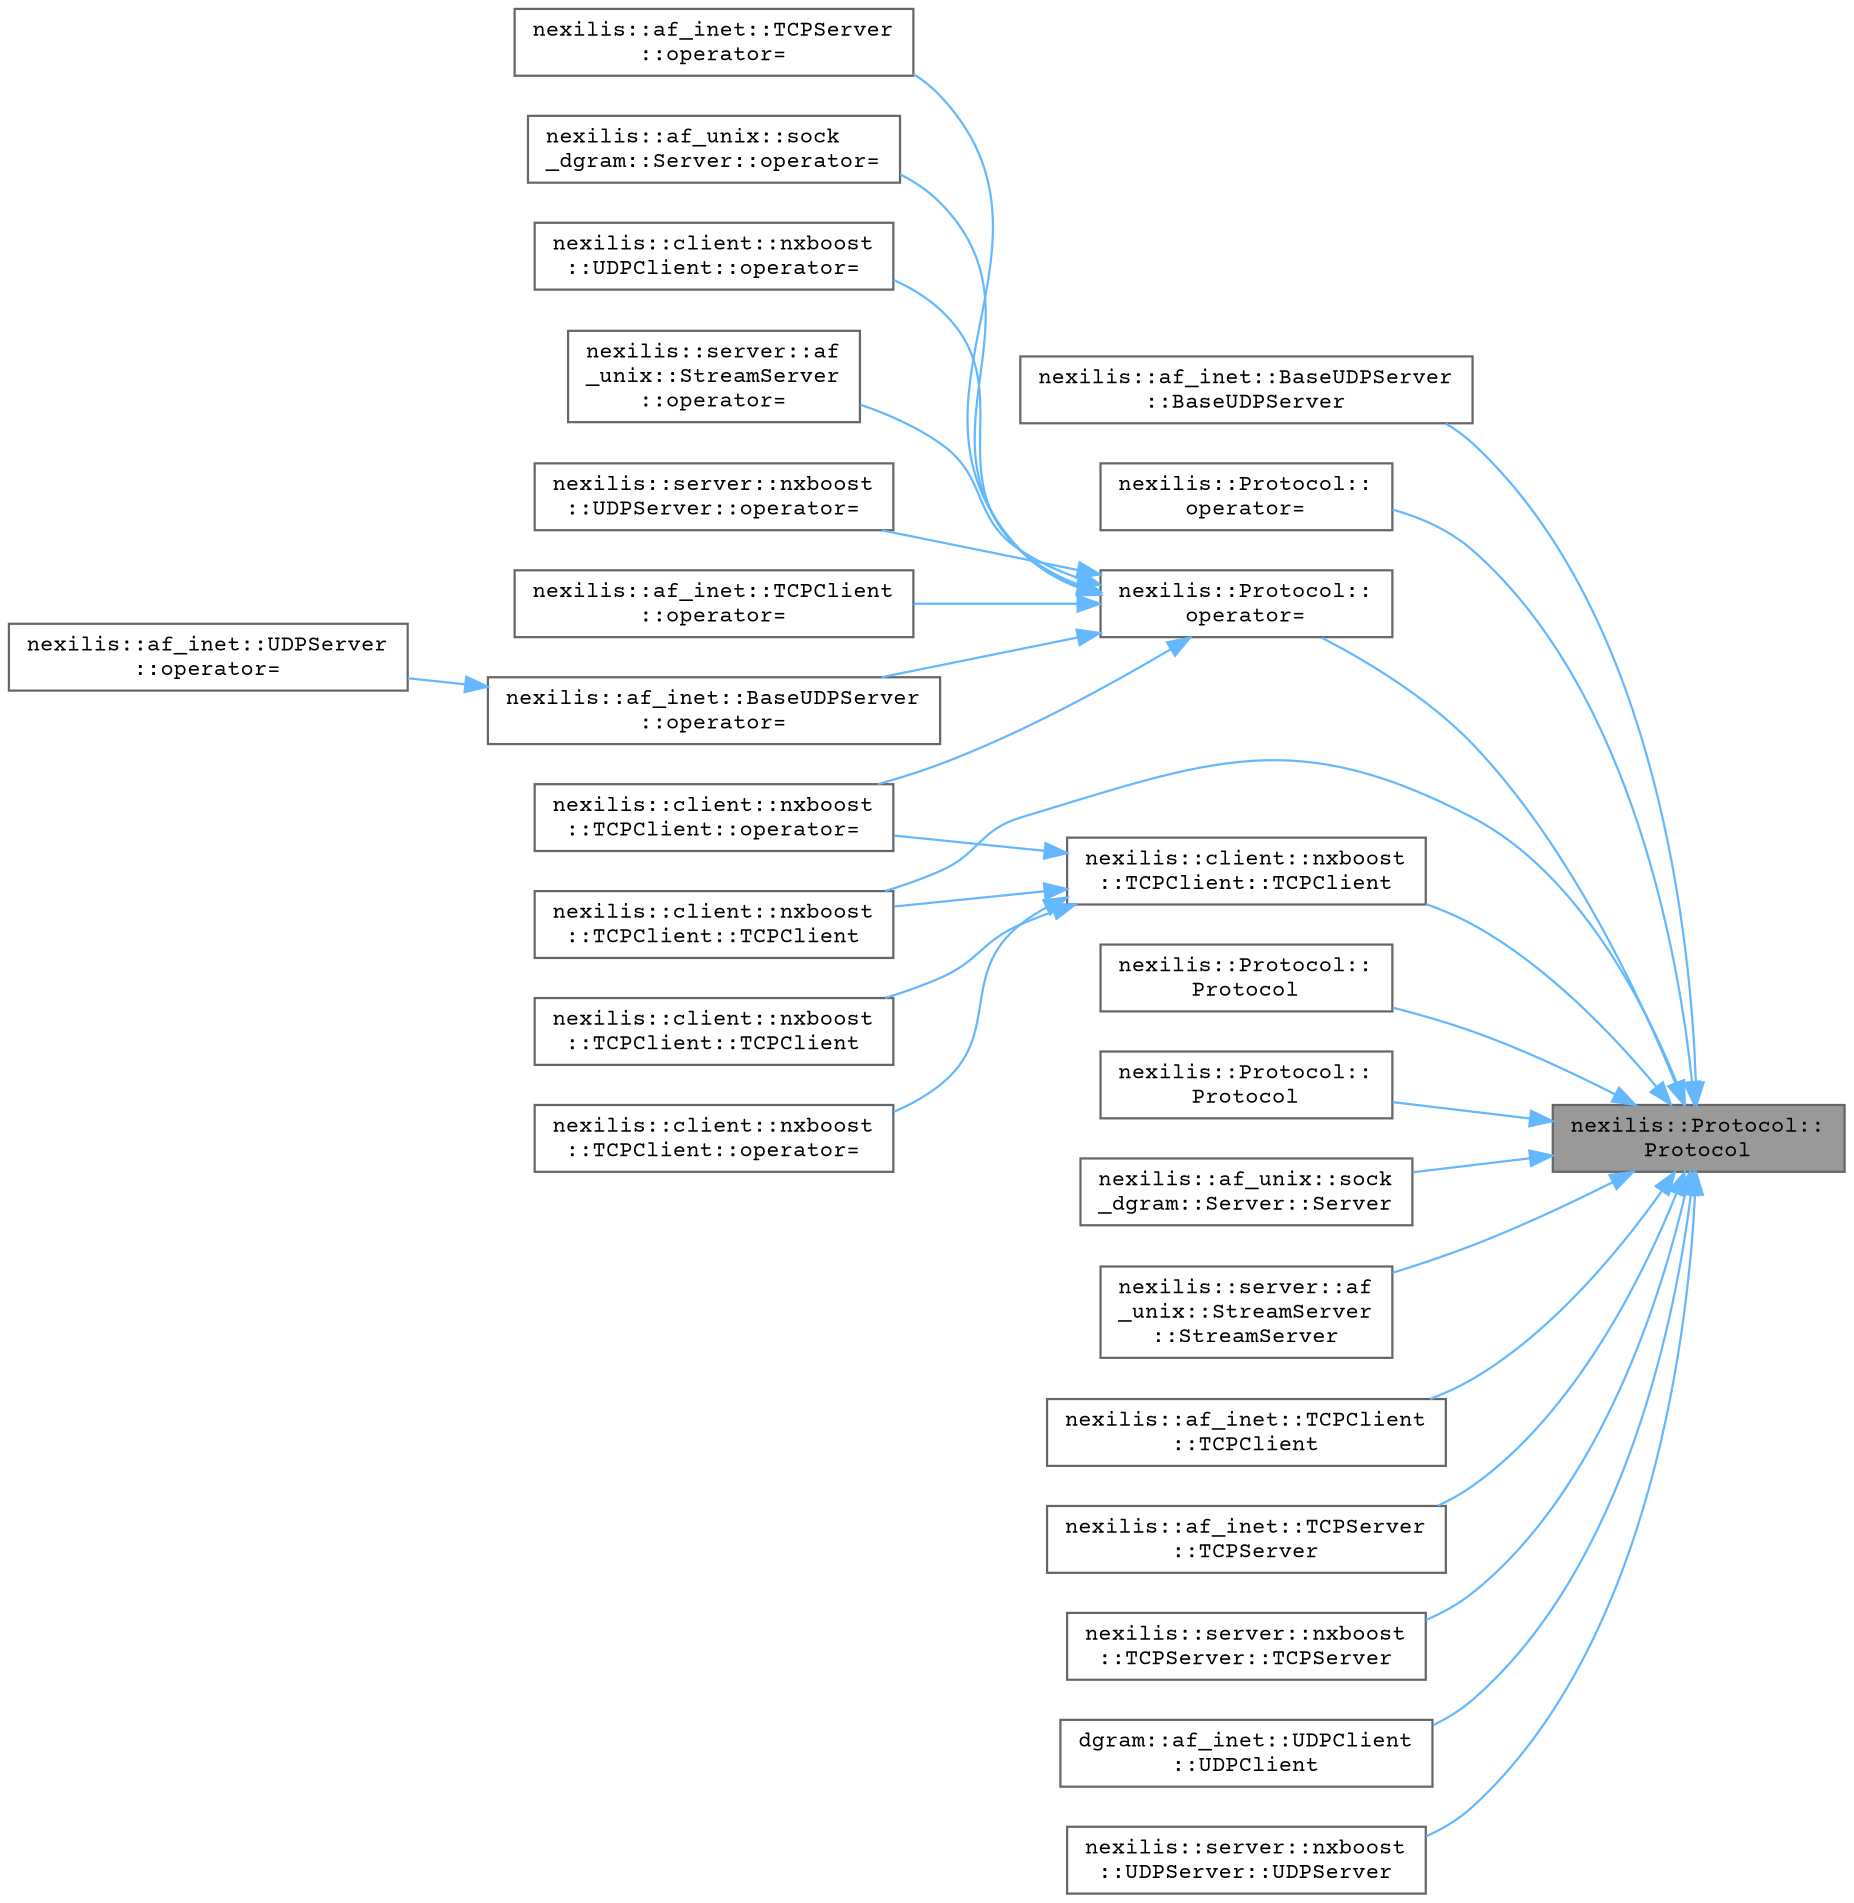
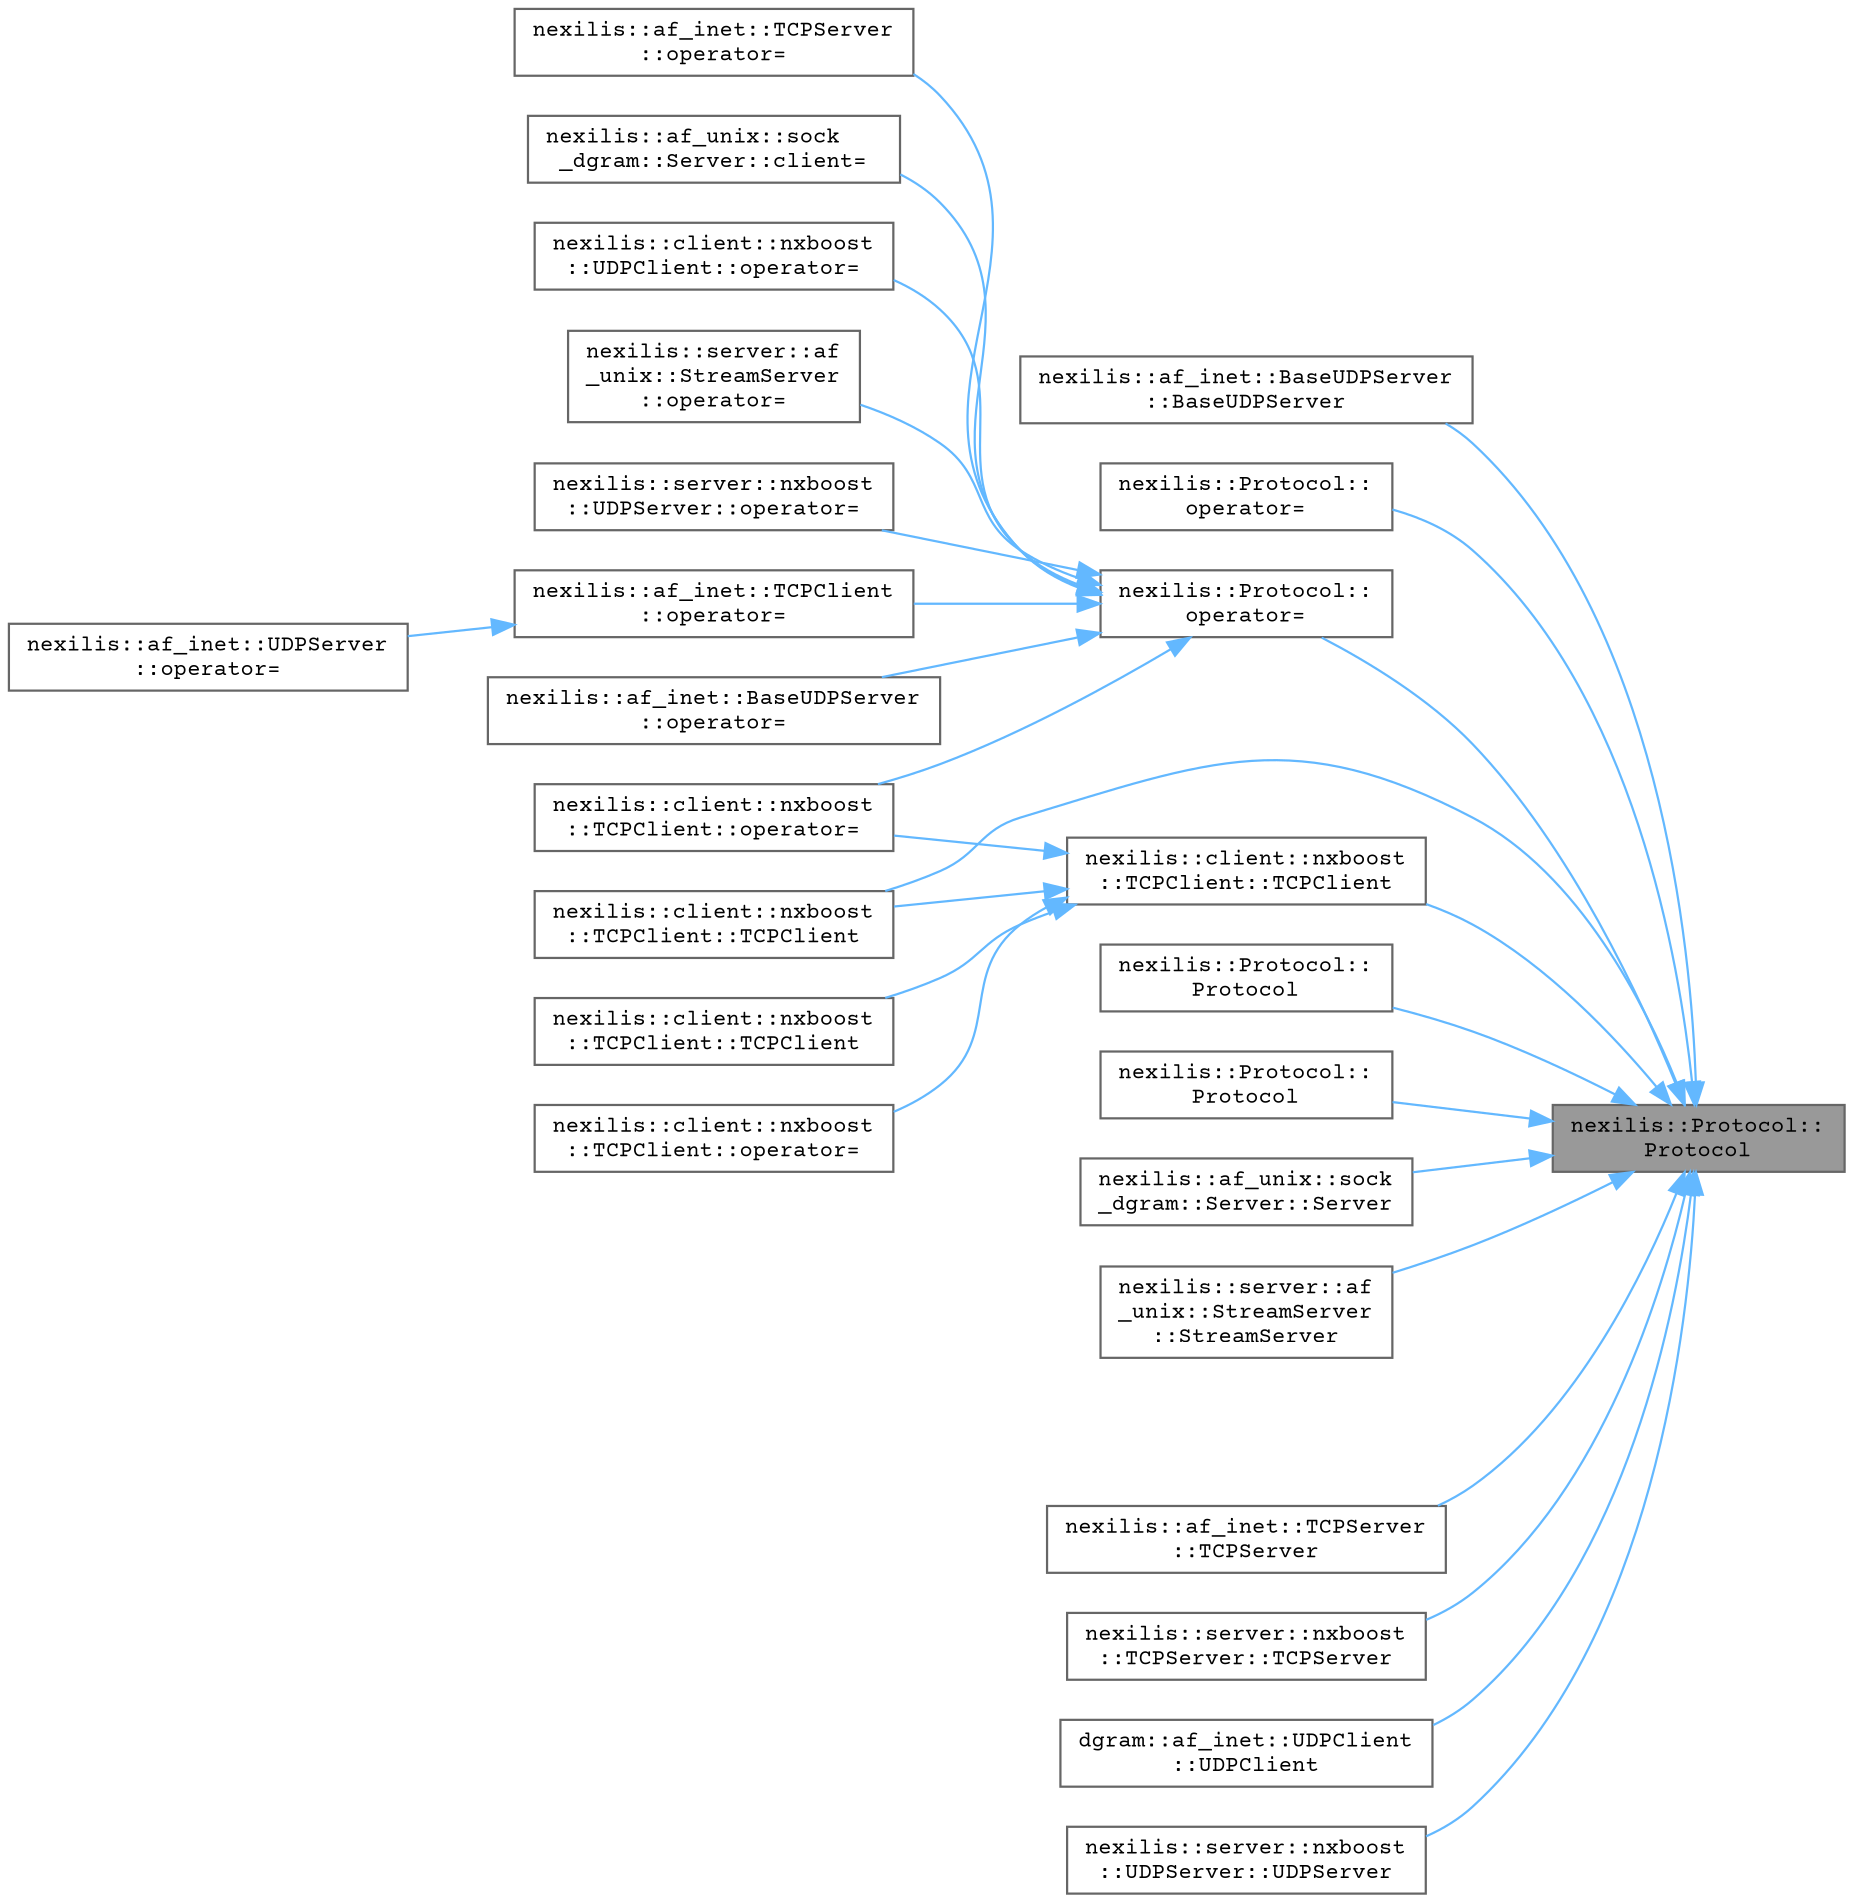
(714, 149) -> (714, 149)
(436, 681) -> (450, 632)
(1246, 1432) -> none
